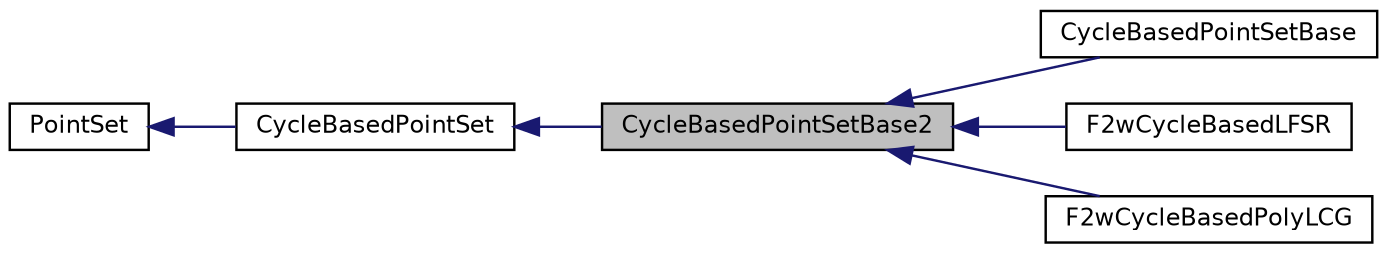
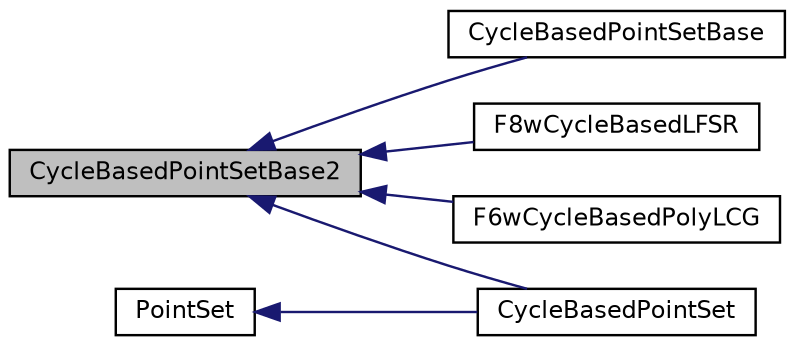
(570, 127) -> (399, 249)
(1209, 127) -> (617, 127)
(1209, 219) -> (617, 219)
